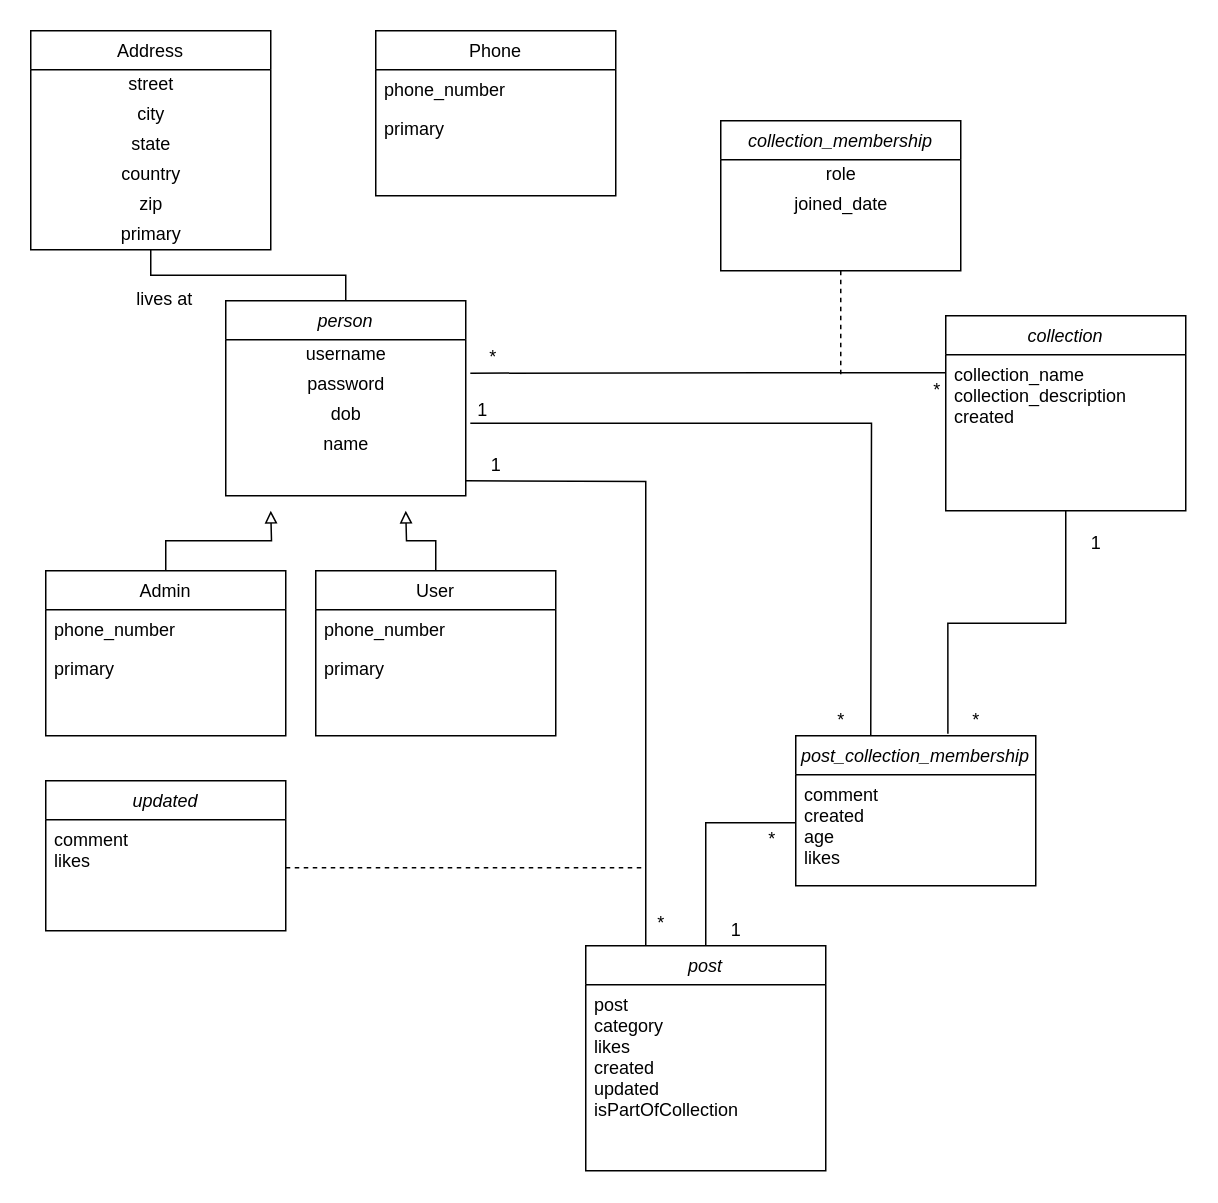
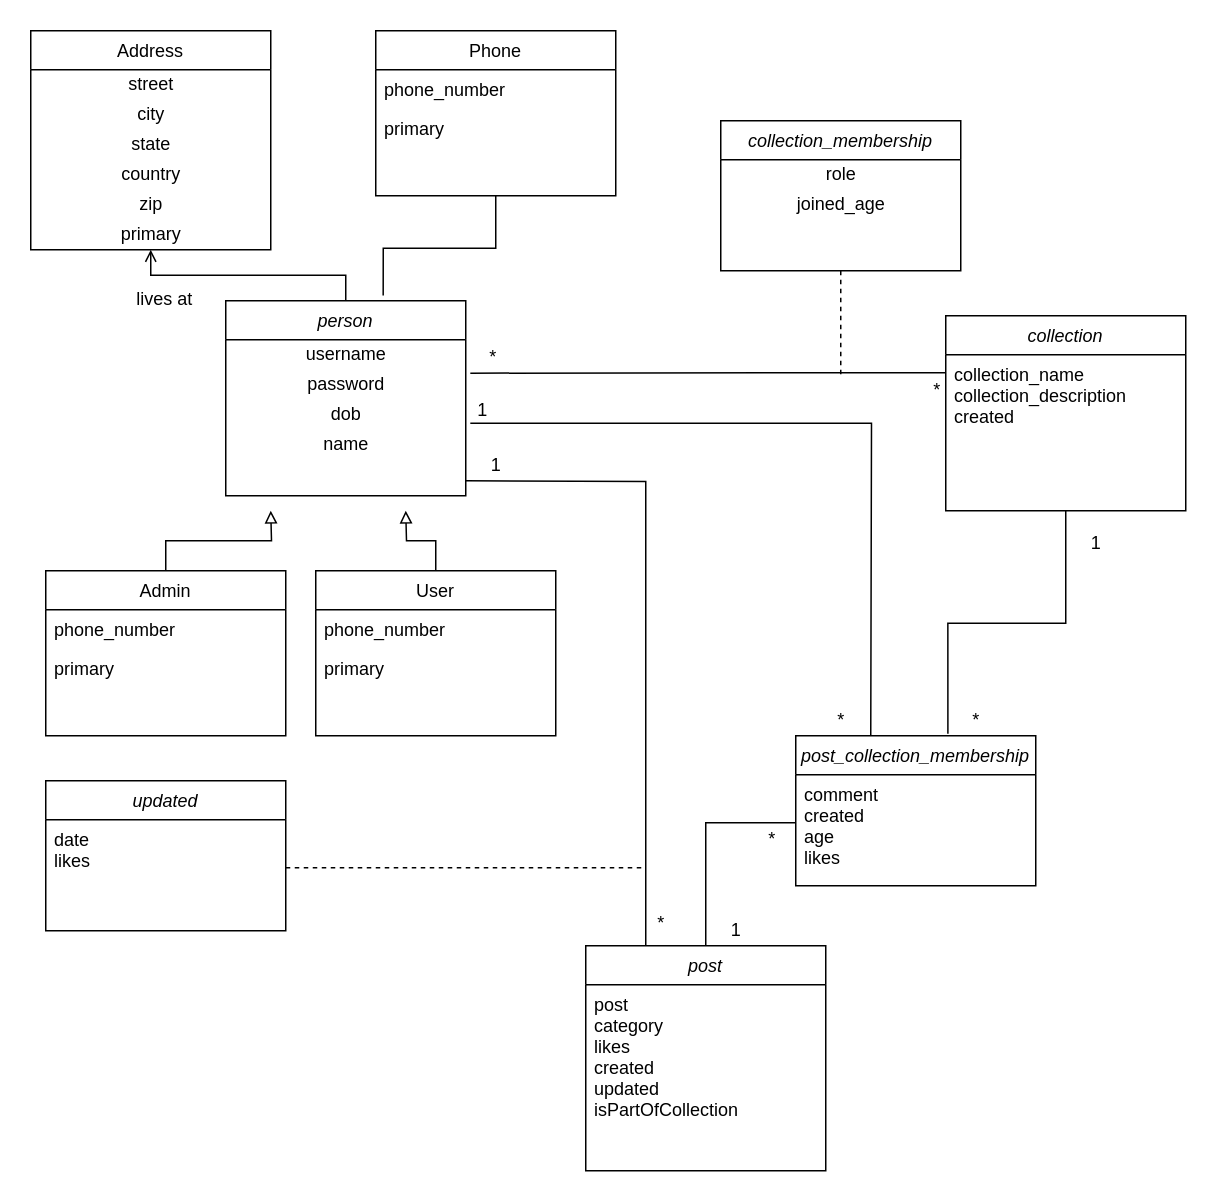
(842, 205) -> (842, 205)
none -> (442, 248)
(151, 256) -> (151, 257)
(89, 840) -> (74, 840)
